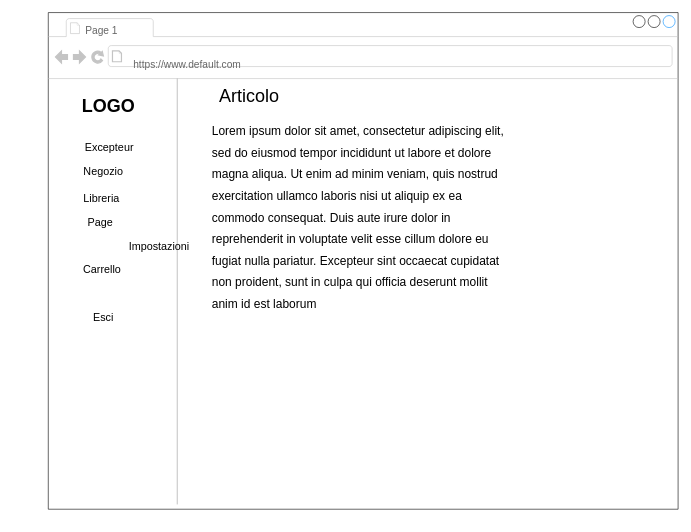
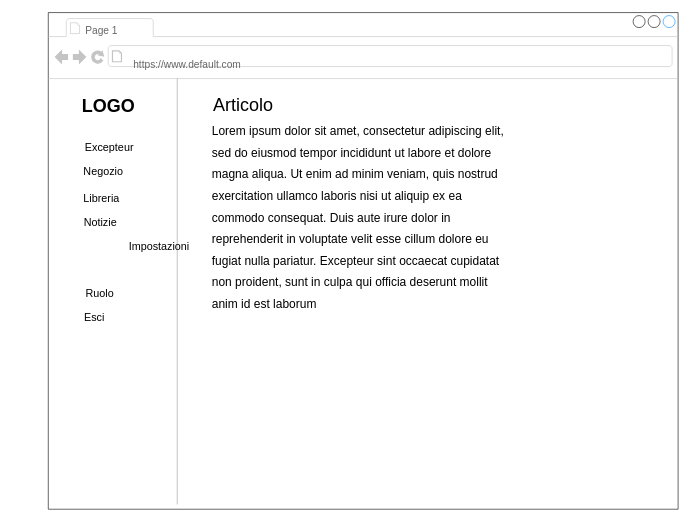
(249, 95) -> (243, 104)
(101, 220) -> (101, 220)
(102, 266) -> none
none -> (100, 290)
(104, 314) -> (95, 314)
